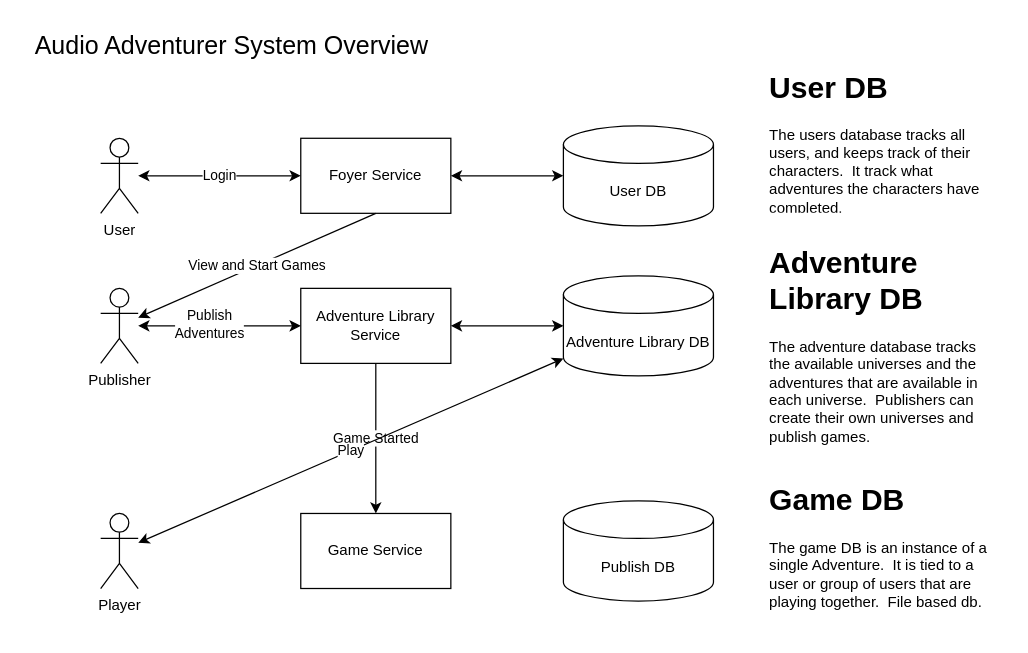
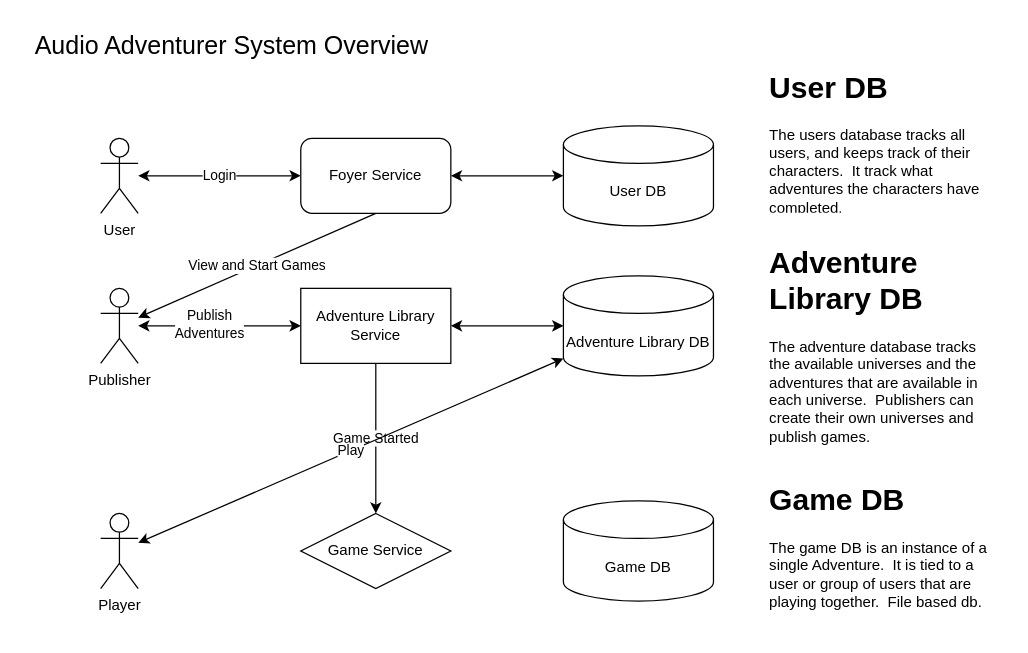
(376, 176) -> (376, 176)
(376, 551) -> (376, 551)
(638, 567) -> (638, 567)
